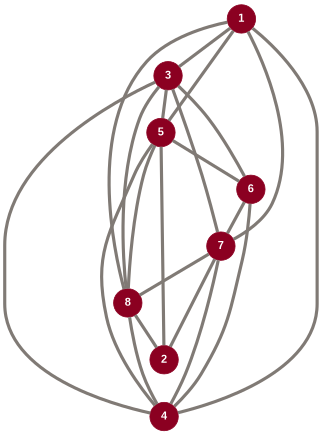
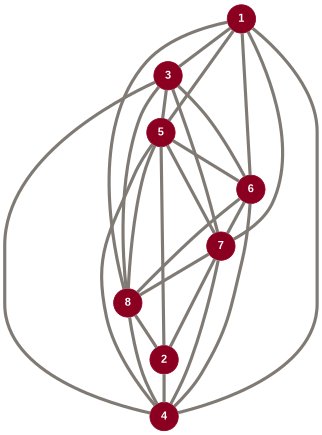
none -> (246, 104)
none -> (191, 189)
none -> (187, 244)
none -> (164, 388)
